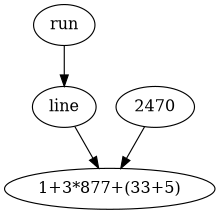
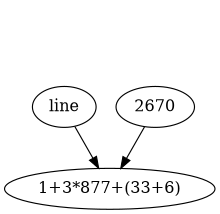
(64, 25) -> none
(155, 107) -> (155, 107)
(110, 189) -> (110, 189)
